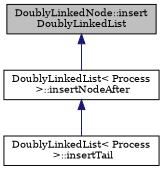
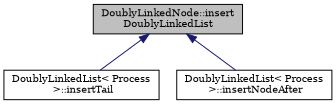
(82, 123) -> (121, 55)
